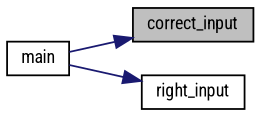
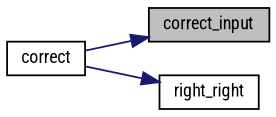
(38, 58) -> (46, 58)
(193, 92) -> (209, 92)
